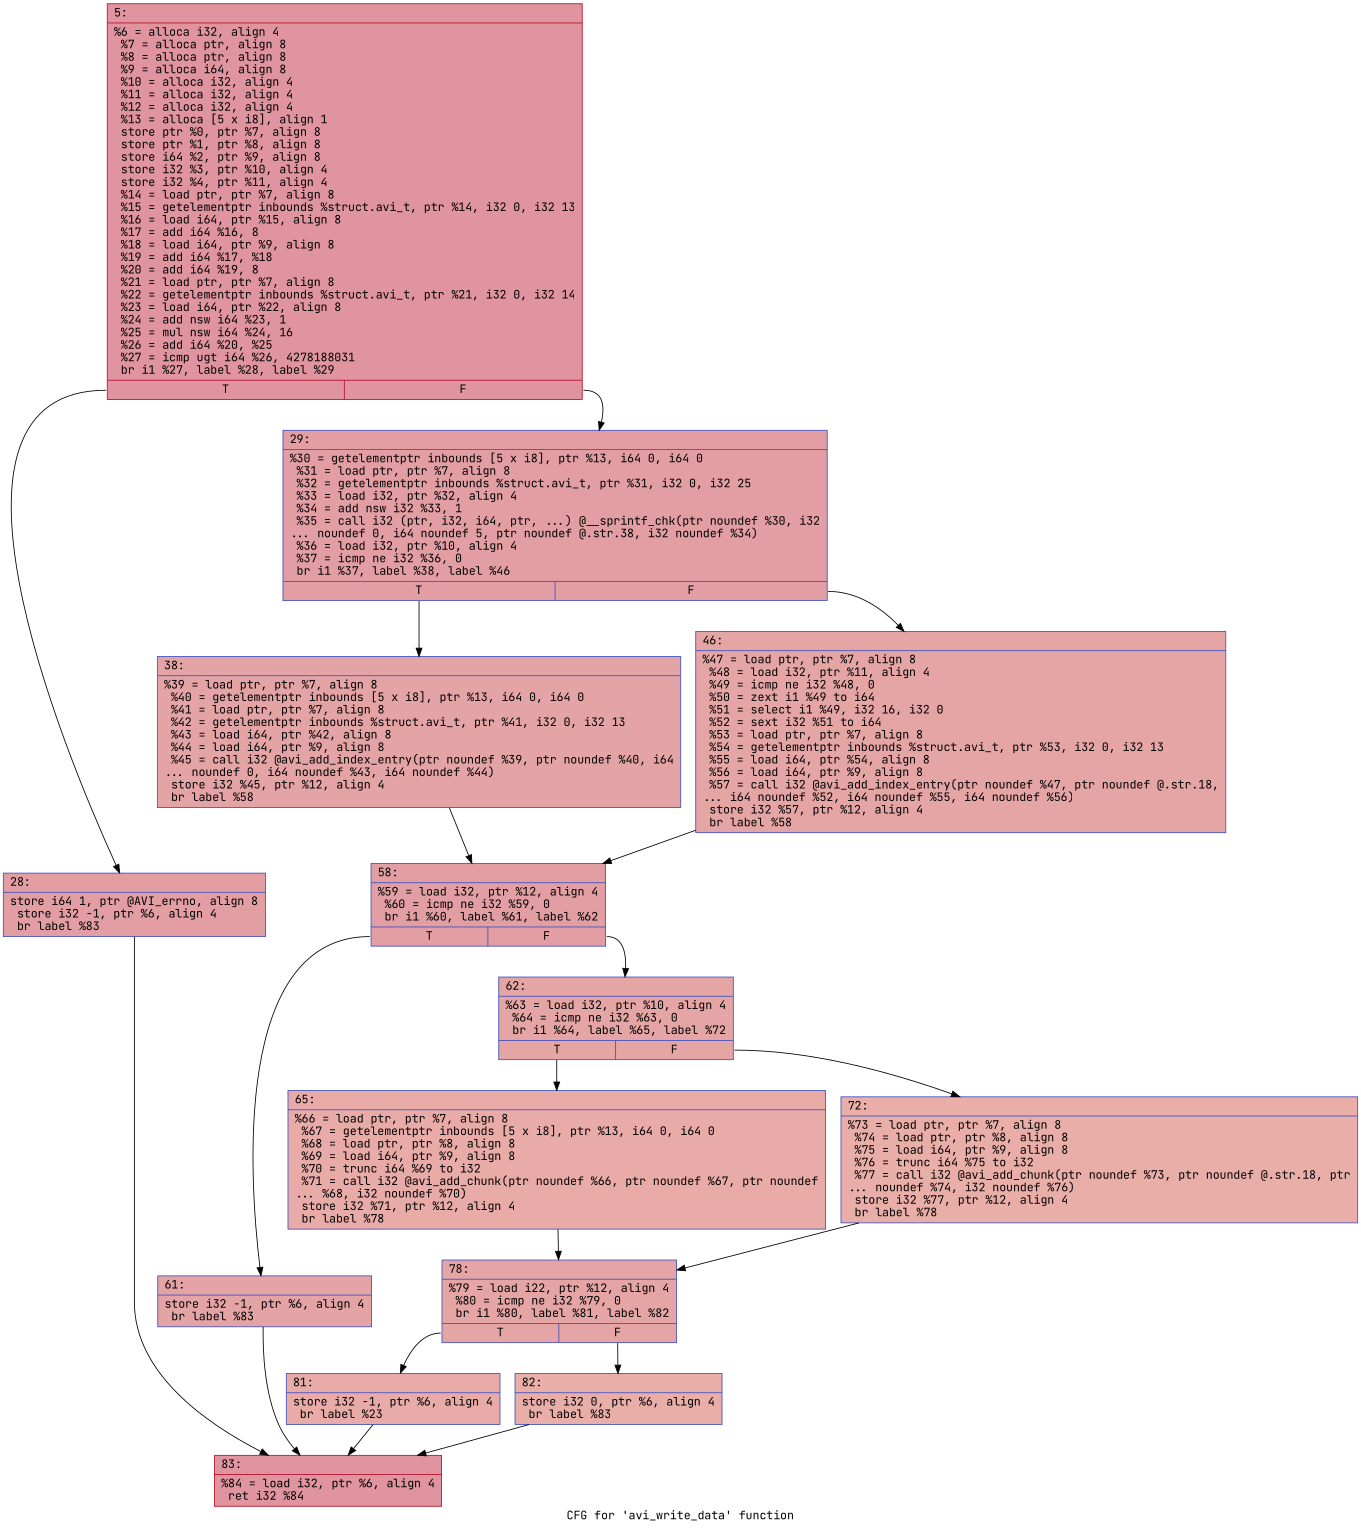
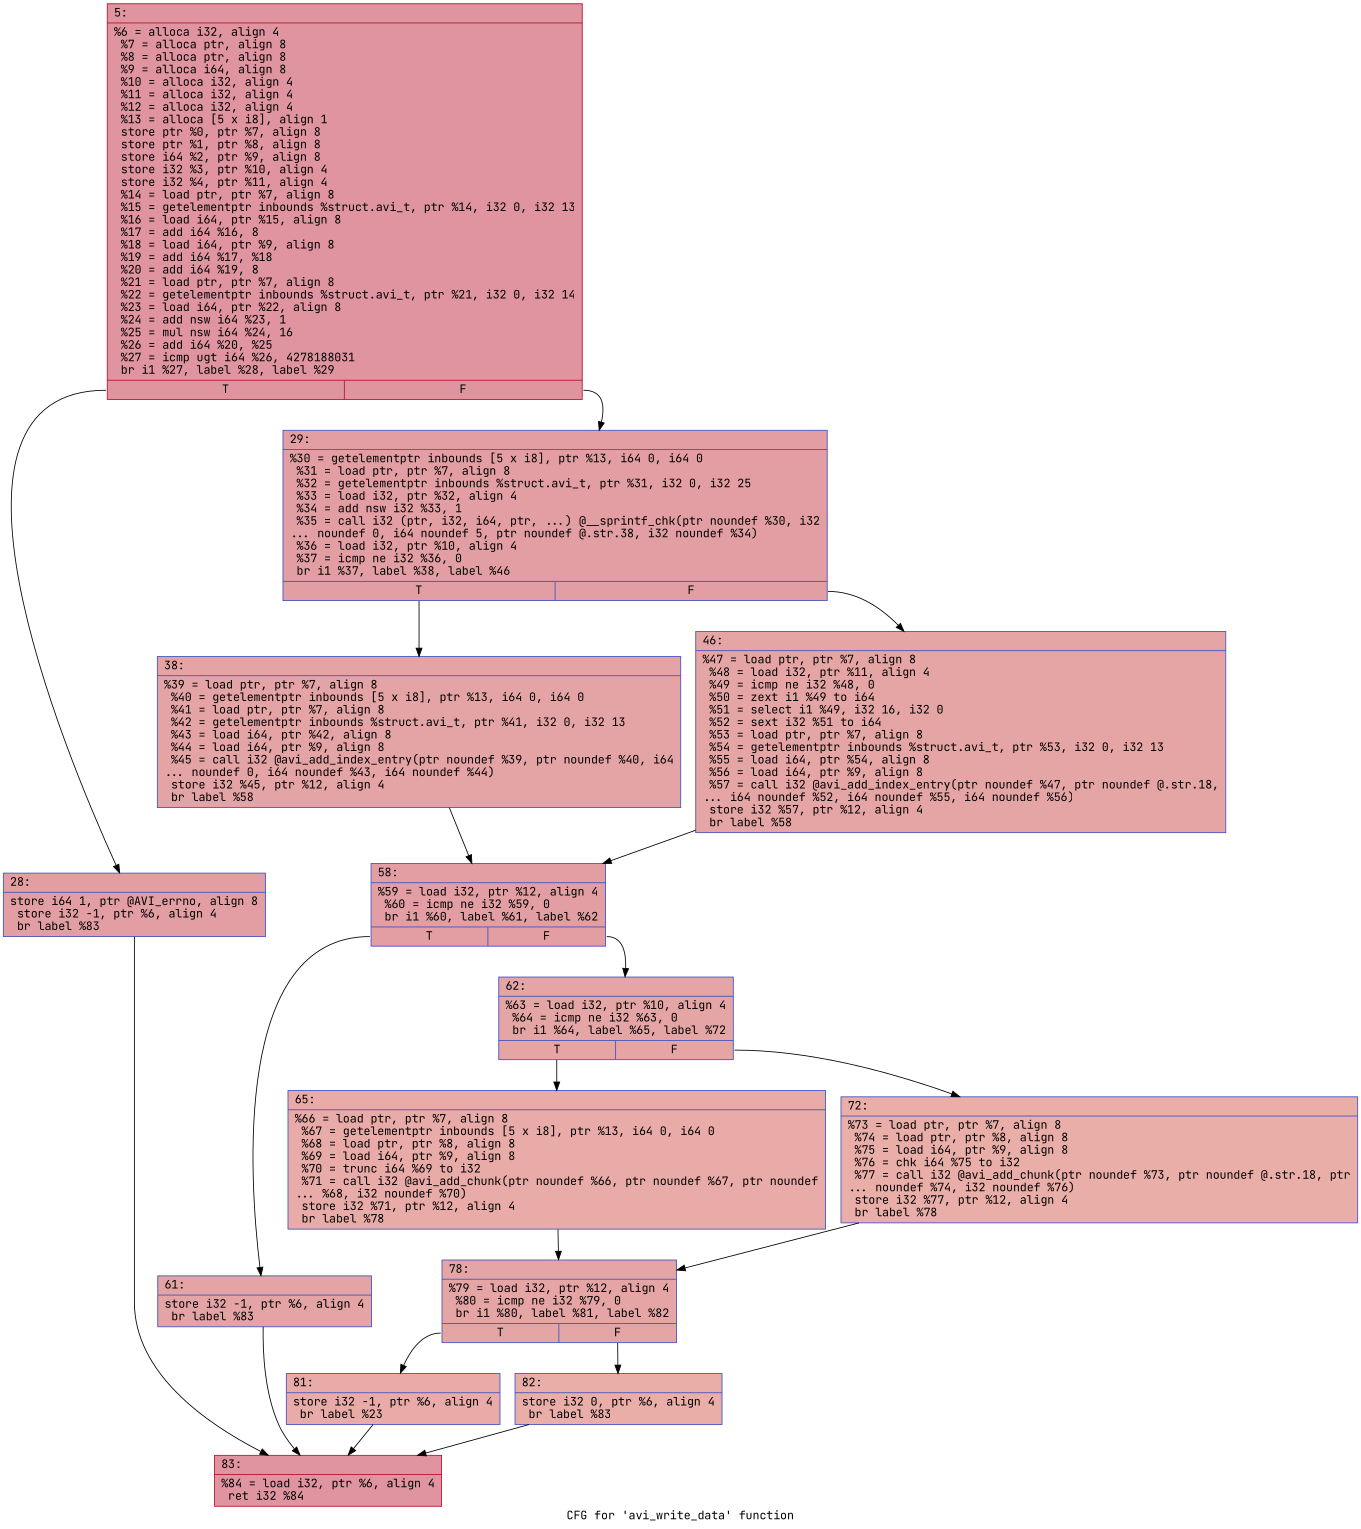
(941, 1163) -> (934, 1163)
(559, 1288) -> (559, 1288)
